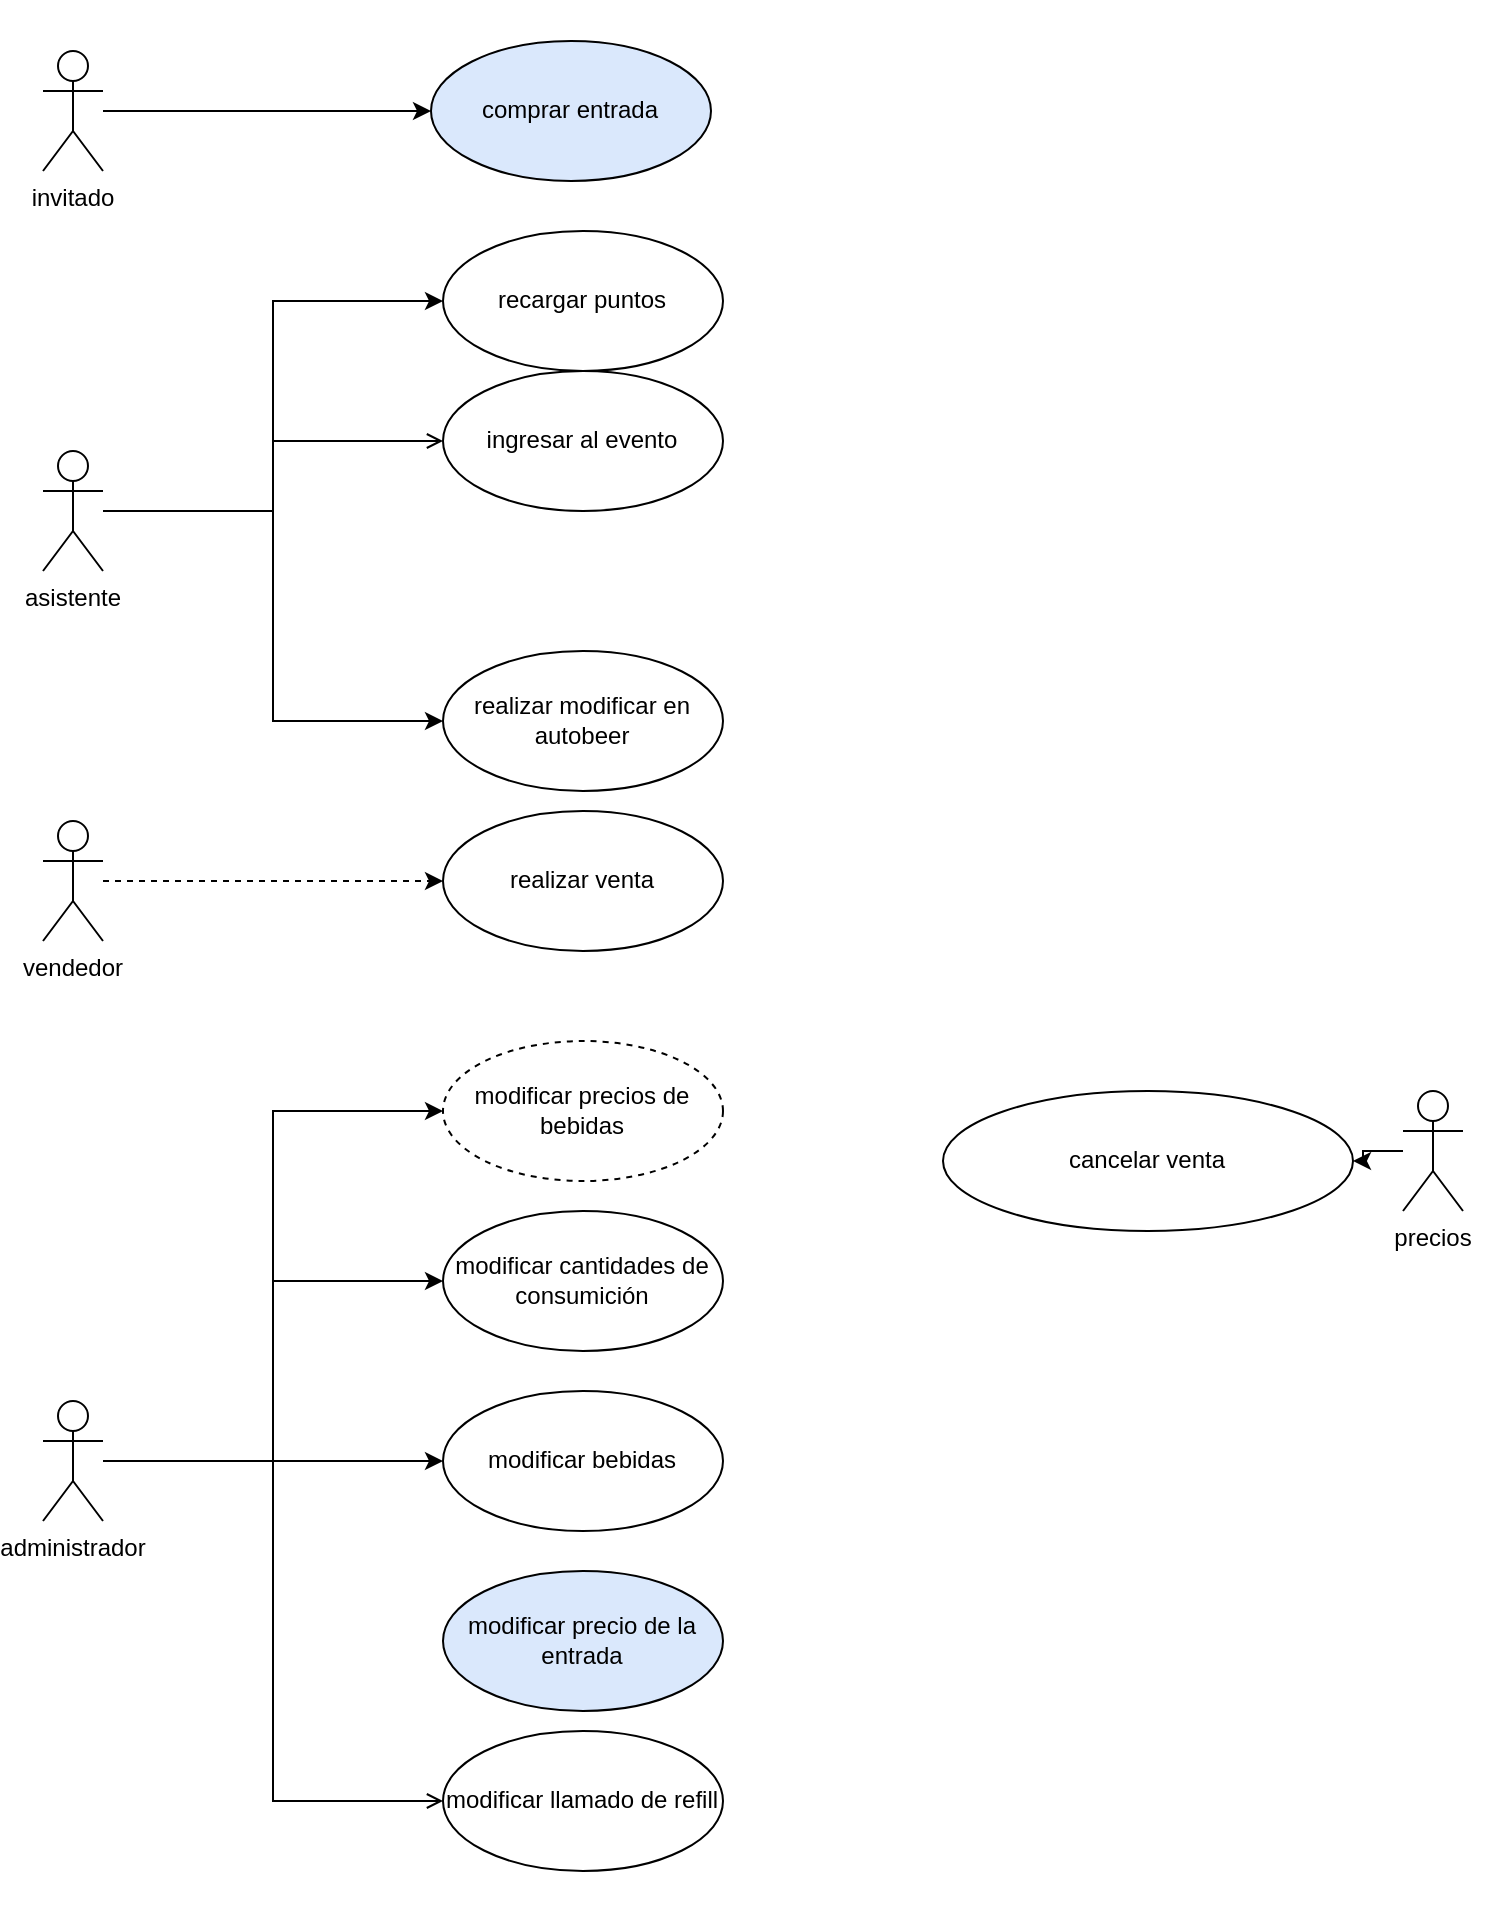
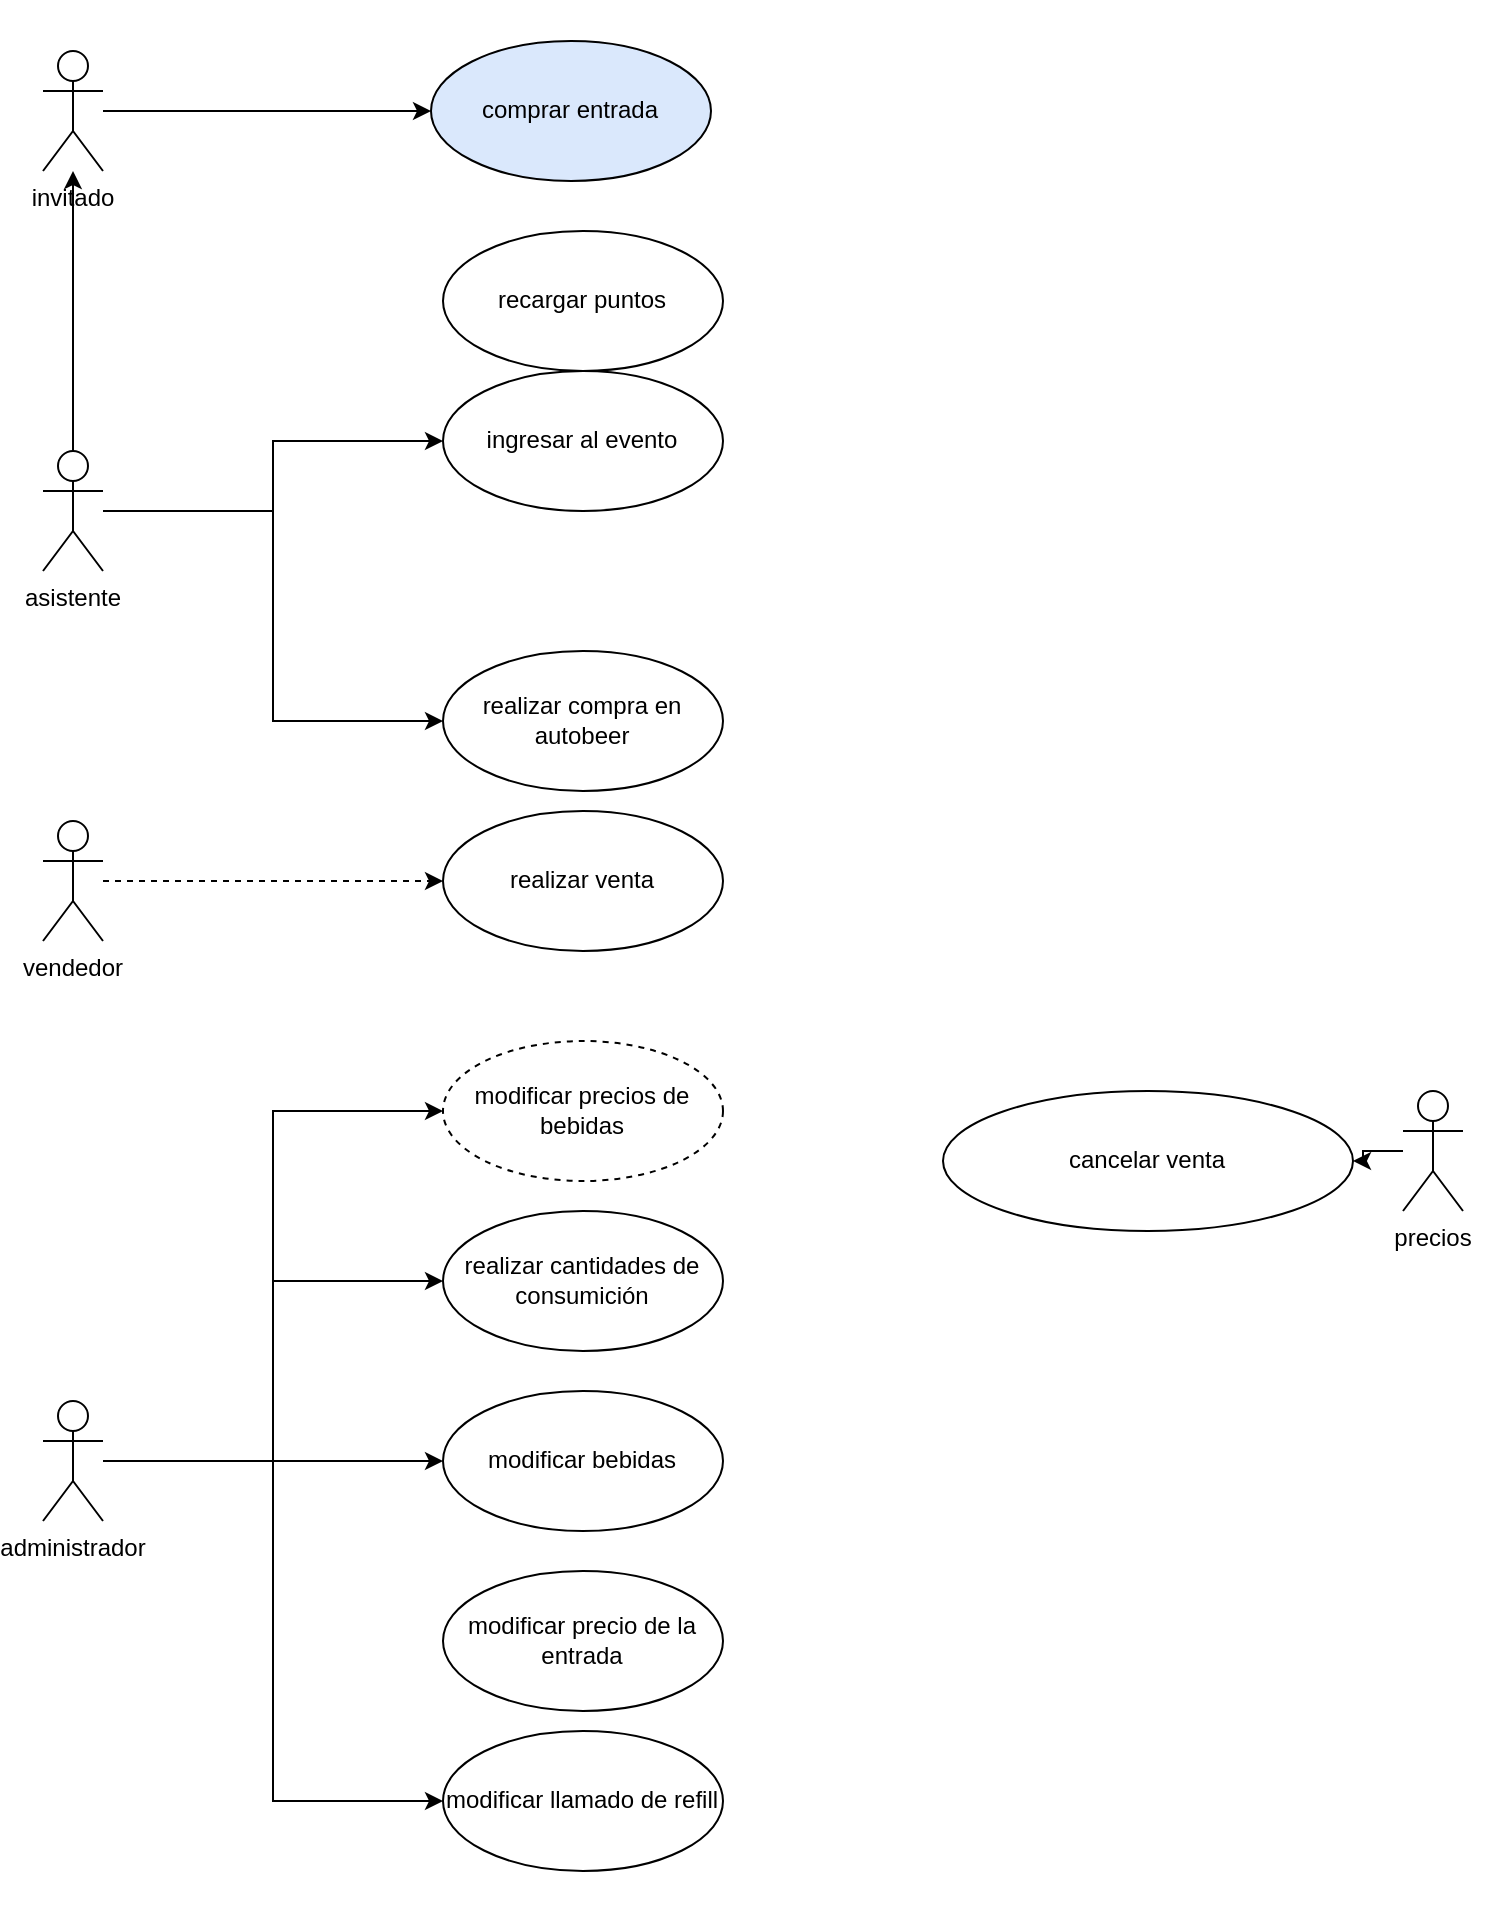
(283, 301) -> (73, 318)
(430, 441) -> (428, 441)
(583, 721) -> (583, 721)
(583, 1281) -> (583, 1281)
(583, 1641) -> (583, 1641)
(430, 1801) -> (428, 1801)
